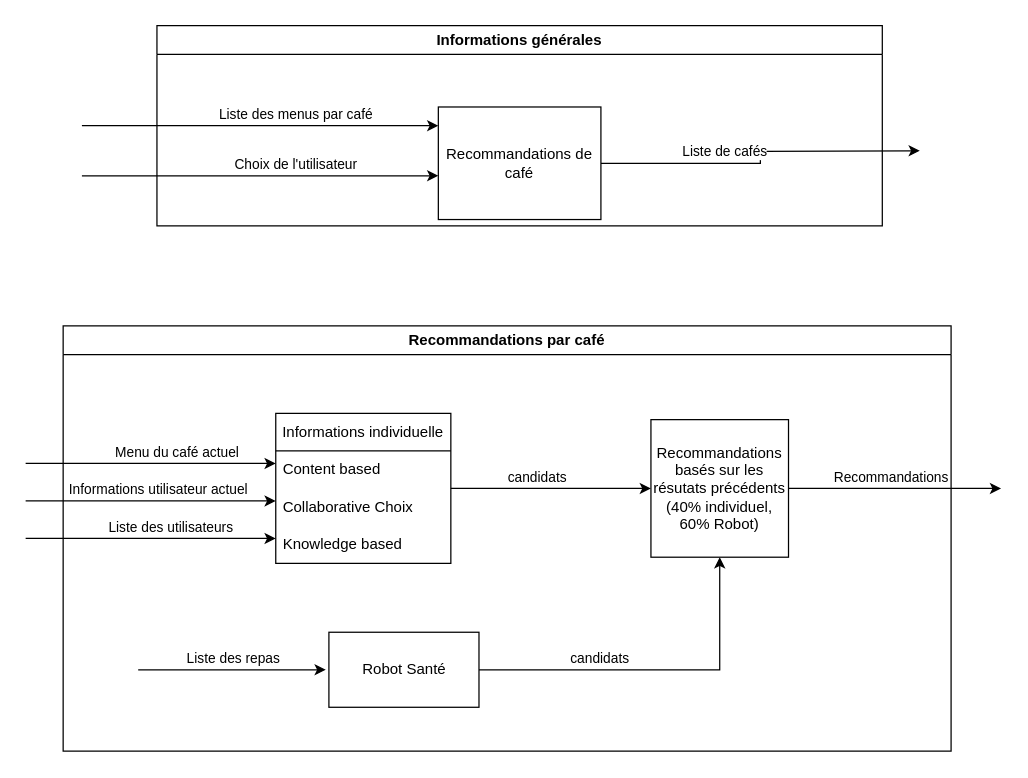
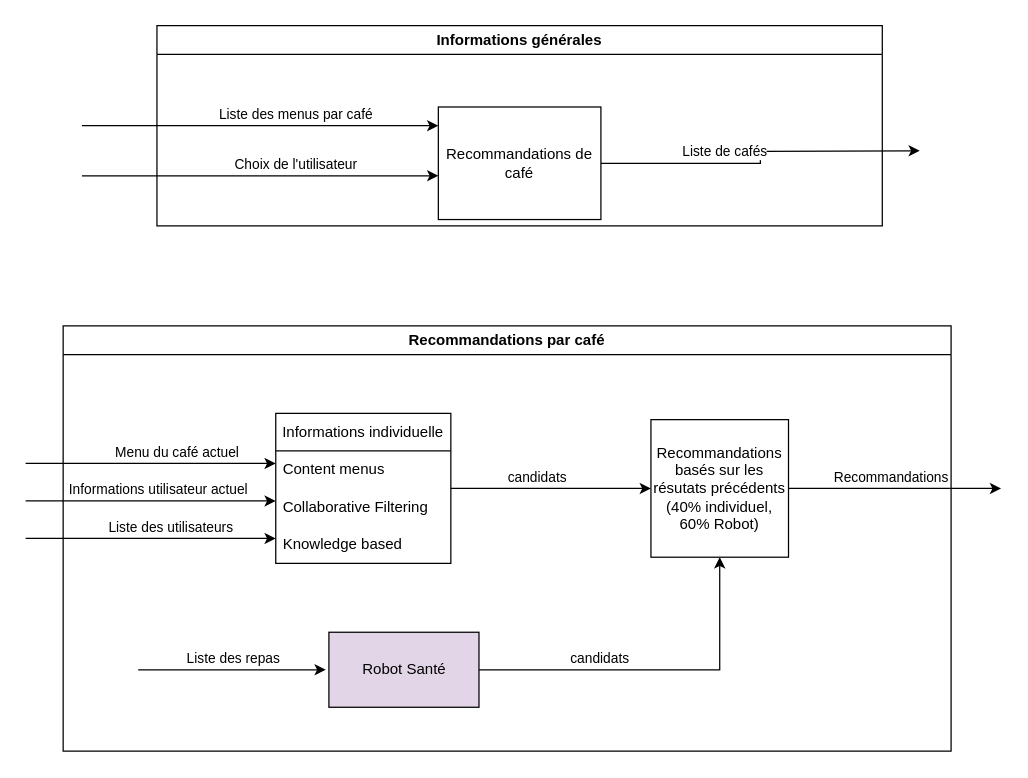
(336, 469) -> (336, 469)
(353, 507) -> (364, 507)
(404, 669) -> (404, 669)
